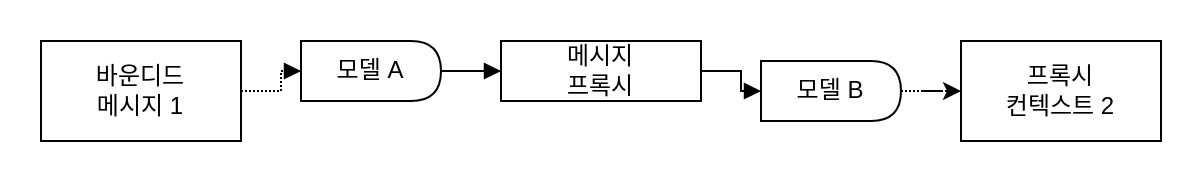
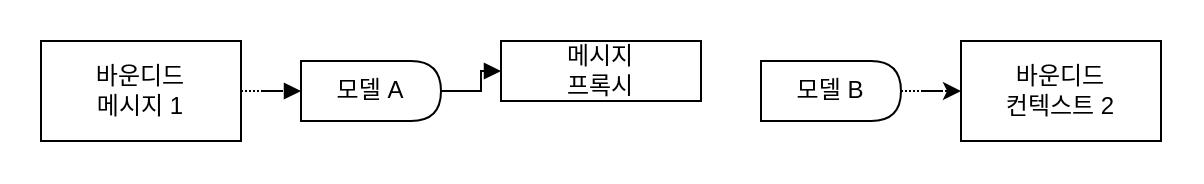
(371, 71) -> (371, 91)
(732, 71) -> none
(1061, 91) -> (1061, 91)
